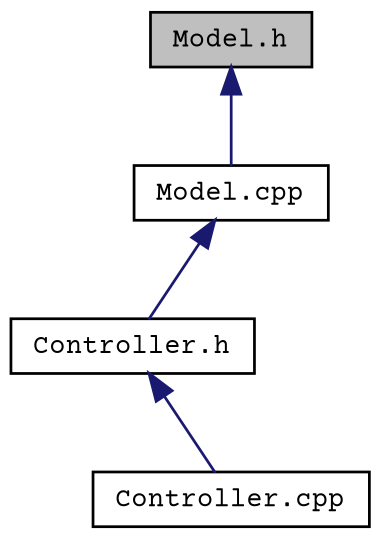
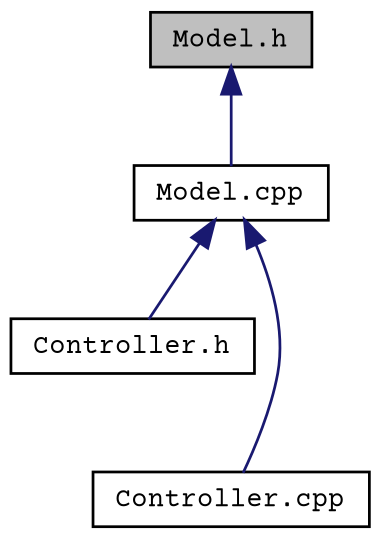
(190, 435) -> (279, 360)
